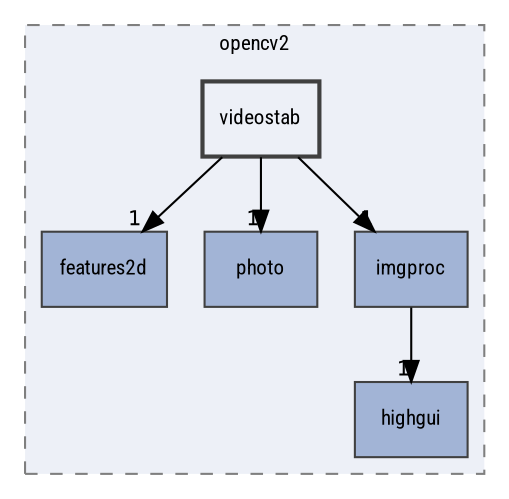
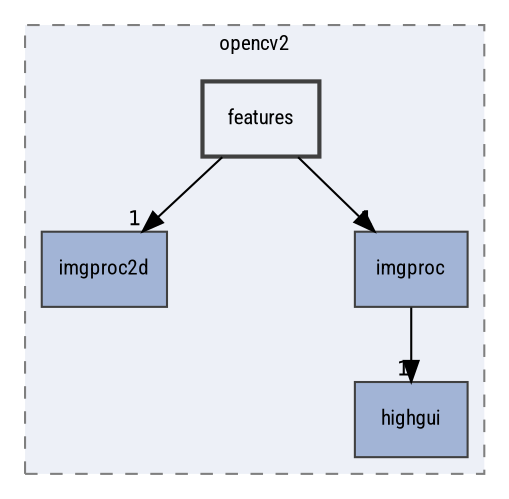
(261, 119) -> (261, 119)
(104, 269) -> (104, 269)
(261, 269) -> none
